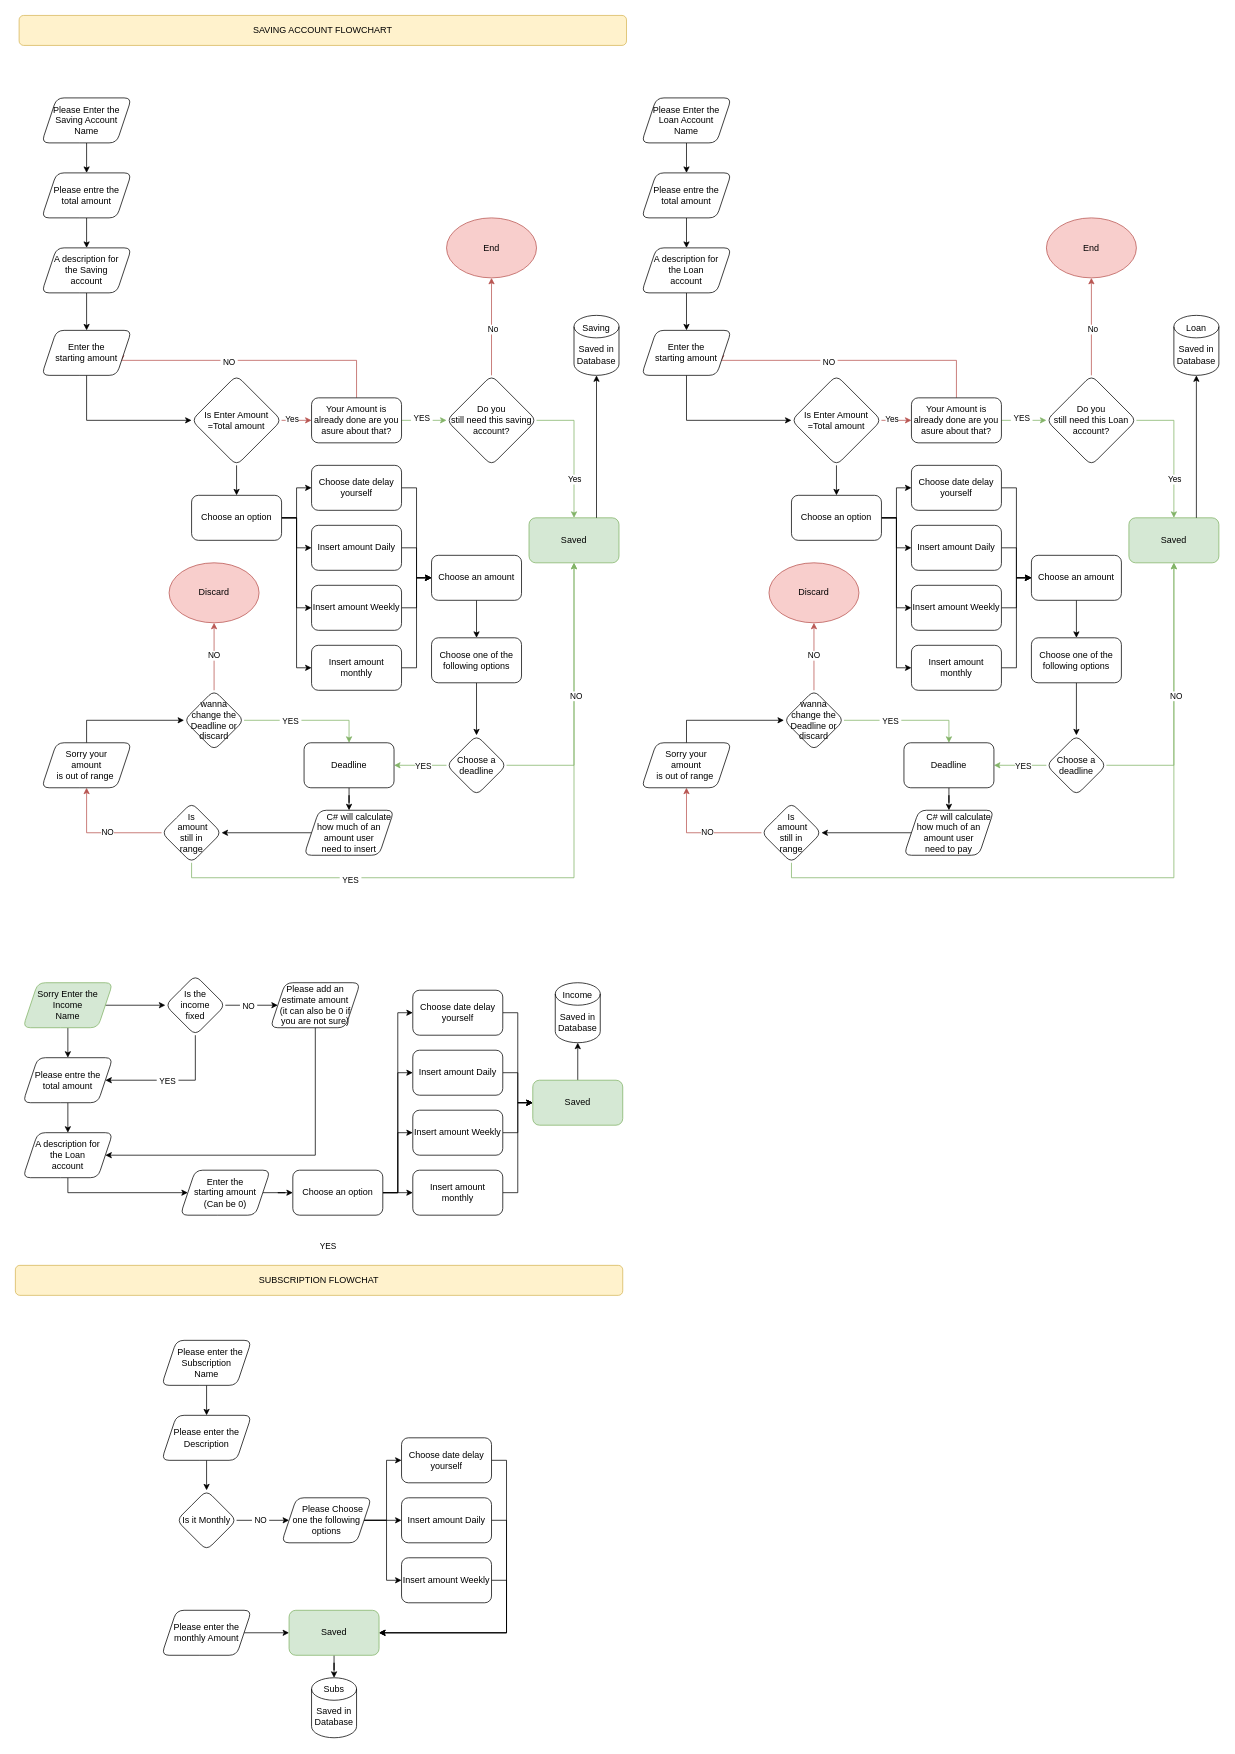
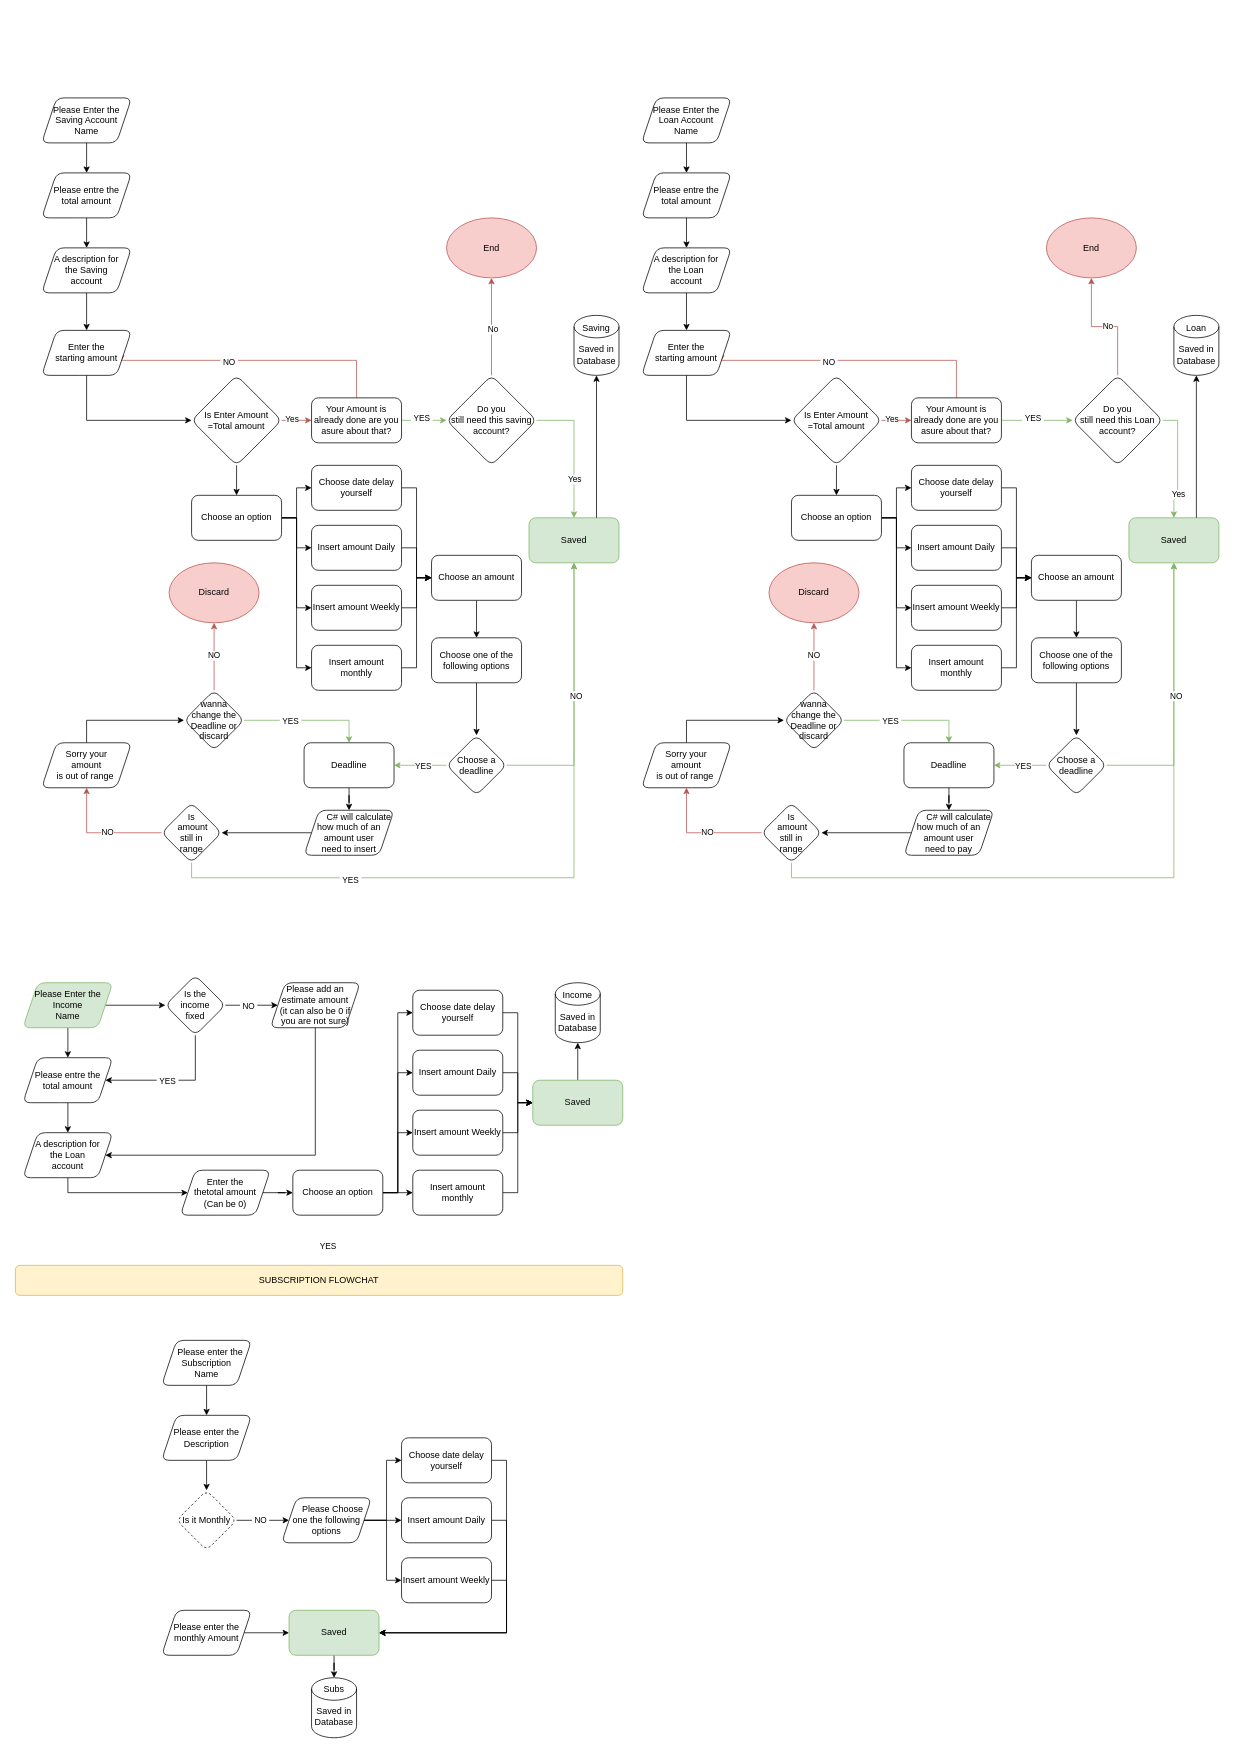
(323, 30) -> none
(1092, 420) -> (1118, 420)
(68, 1005) -> (68, 1005)
(225, 1193) -> (225, 1193)
(207, 1521) -> (207, 1521)
